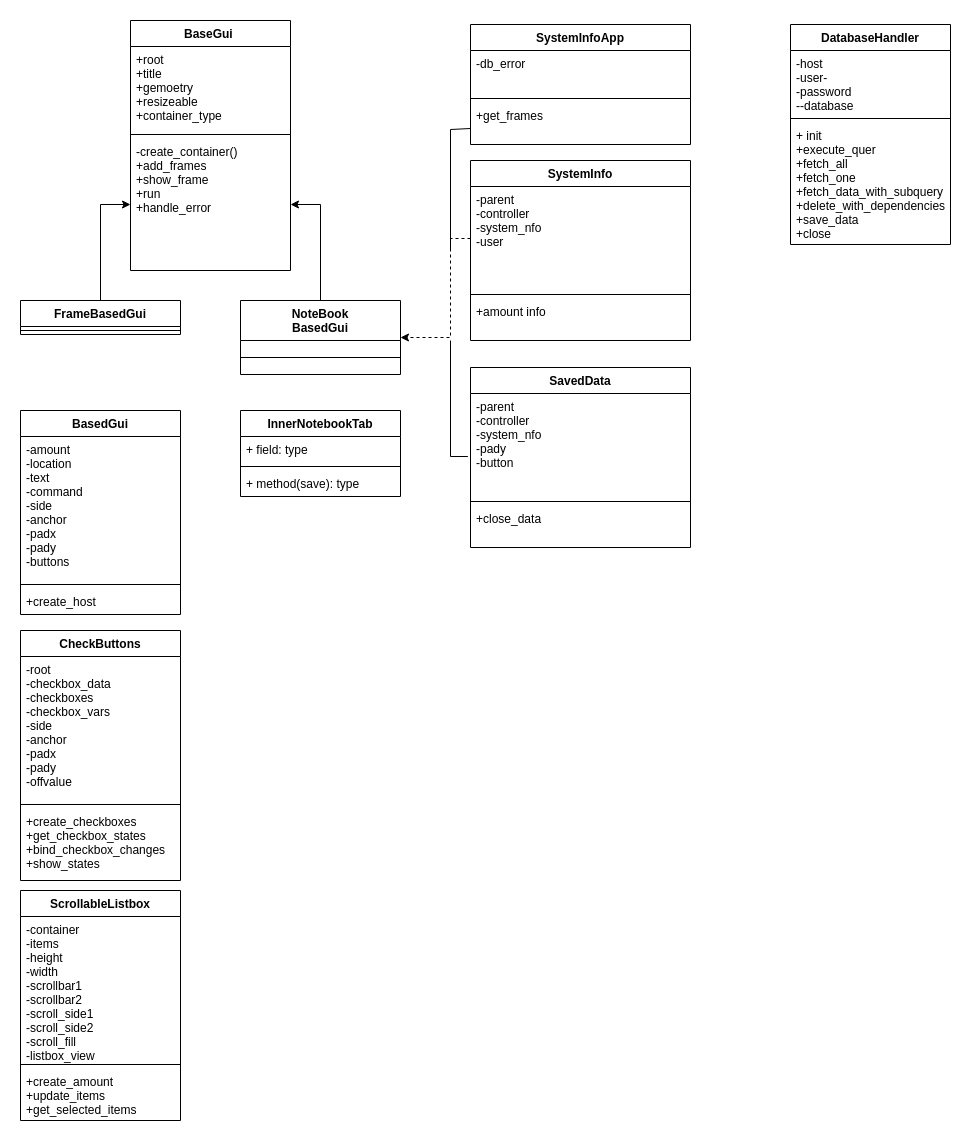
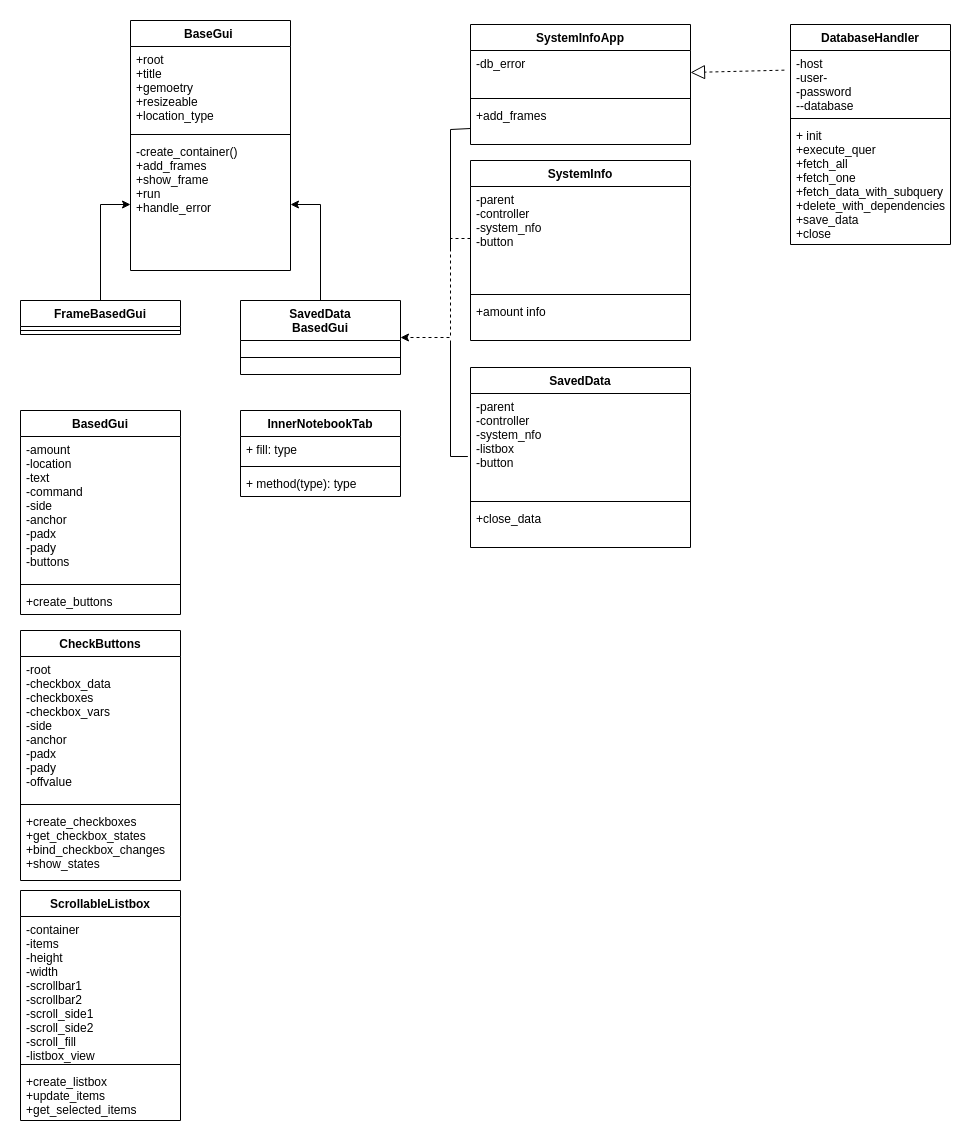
(153, 60) -> (153, 60)
none -> (745, 71)
(513, 116) -> (513, 116)
(500, 200) -> (500, 200)
(320, 314) -> (320, 314)
(500, 407) -> (500, 407)
(282, 450) -> (277, 450)
(309, 484) -> (309, 484)
(66, 602) -> (76, 602)
(73, 1082) -> (73, 1082)
